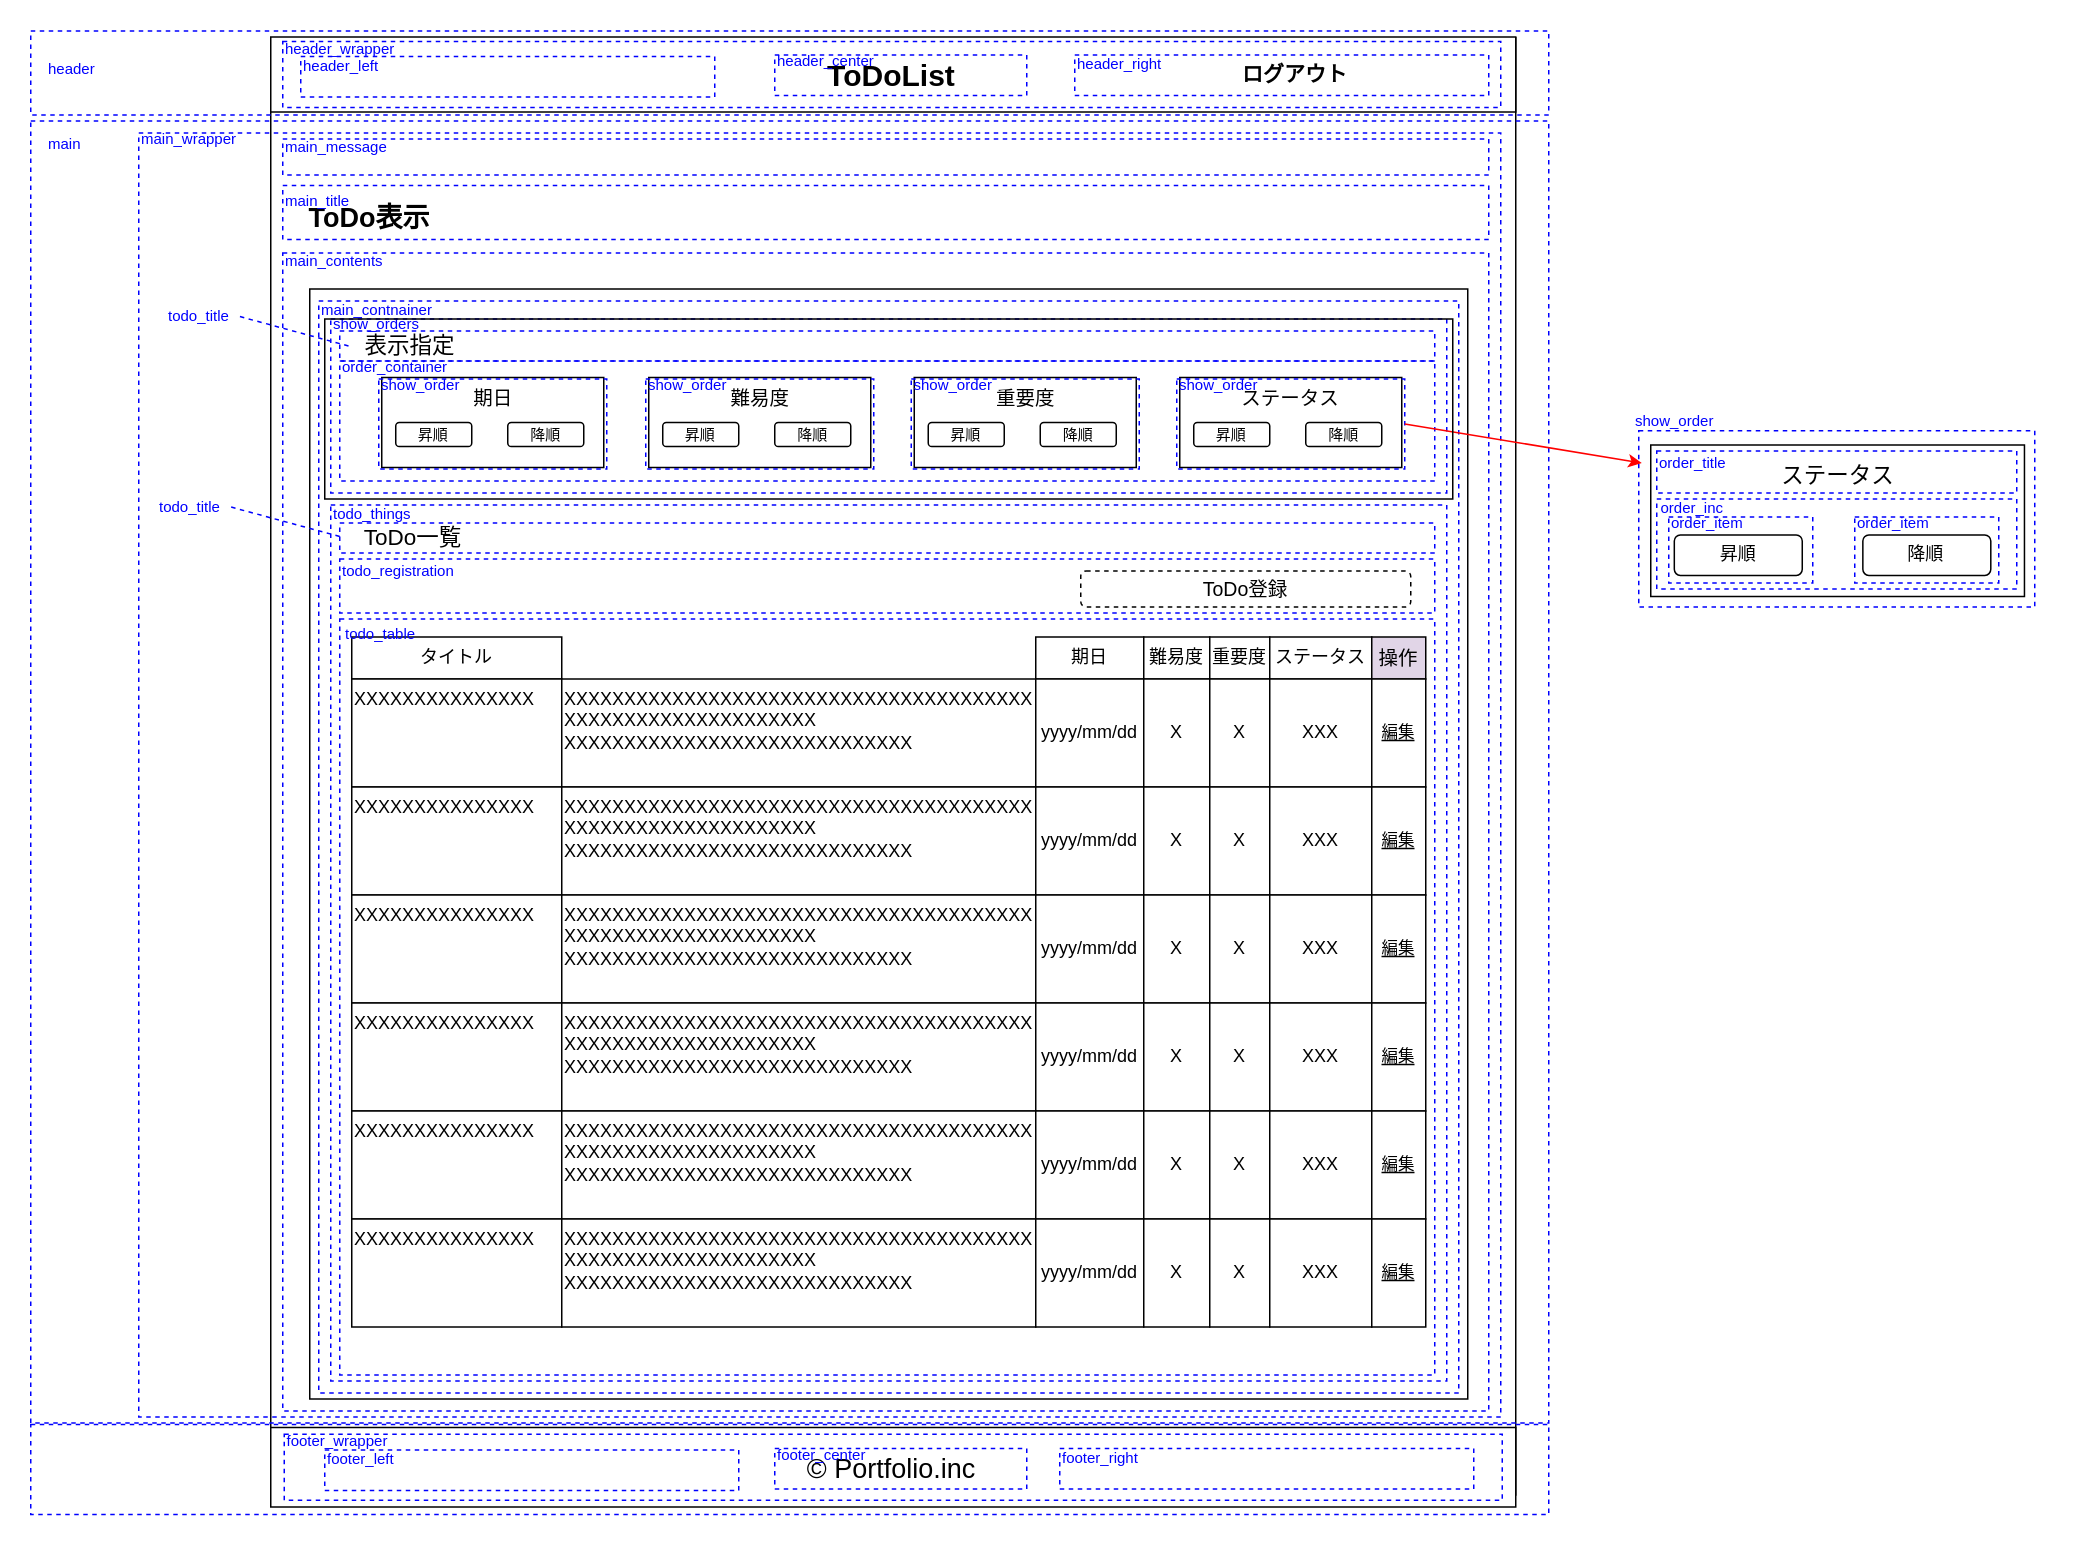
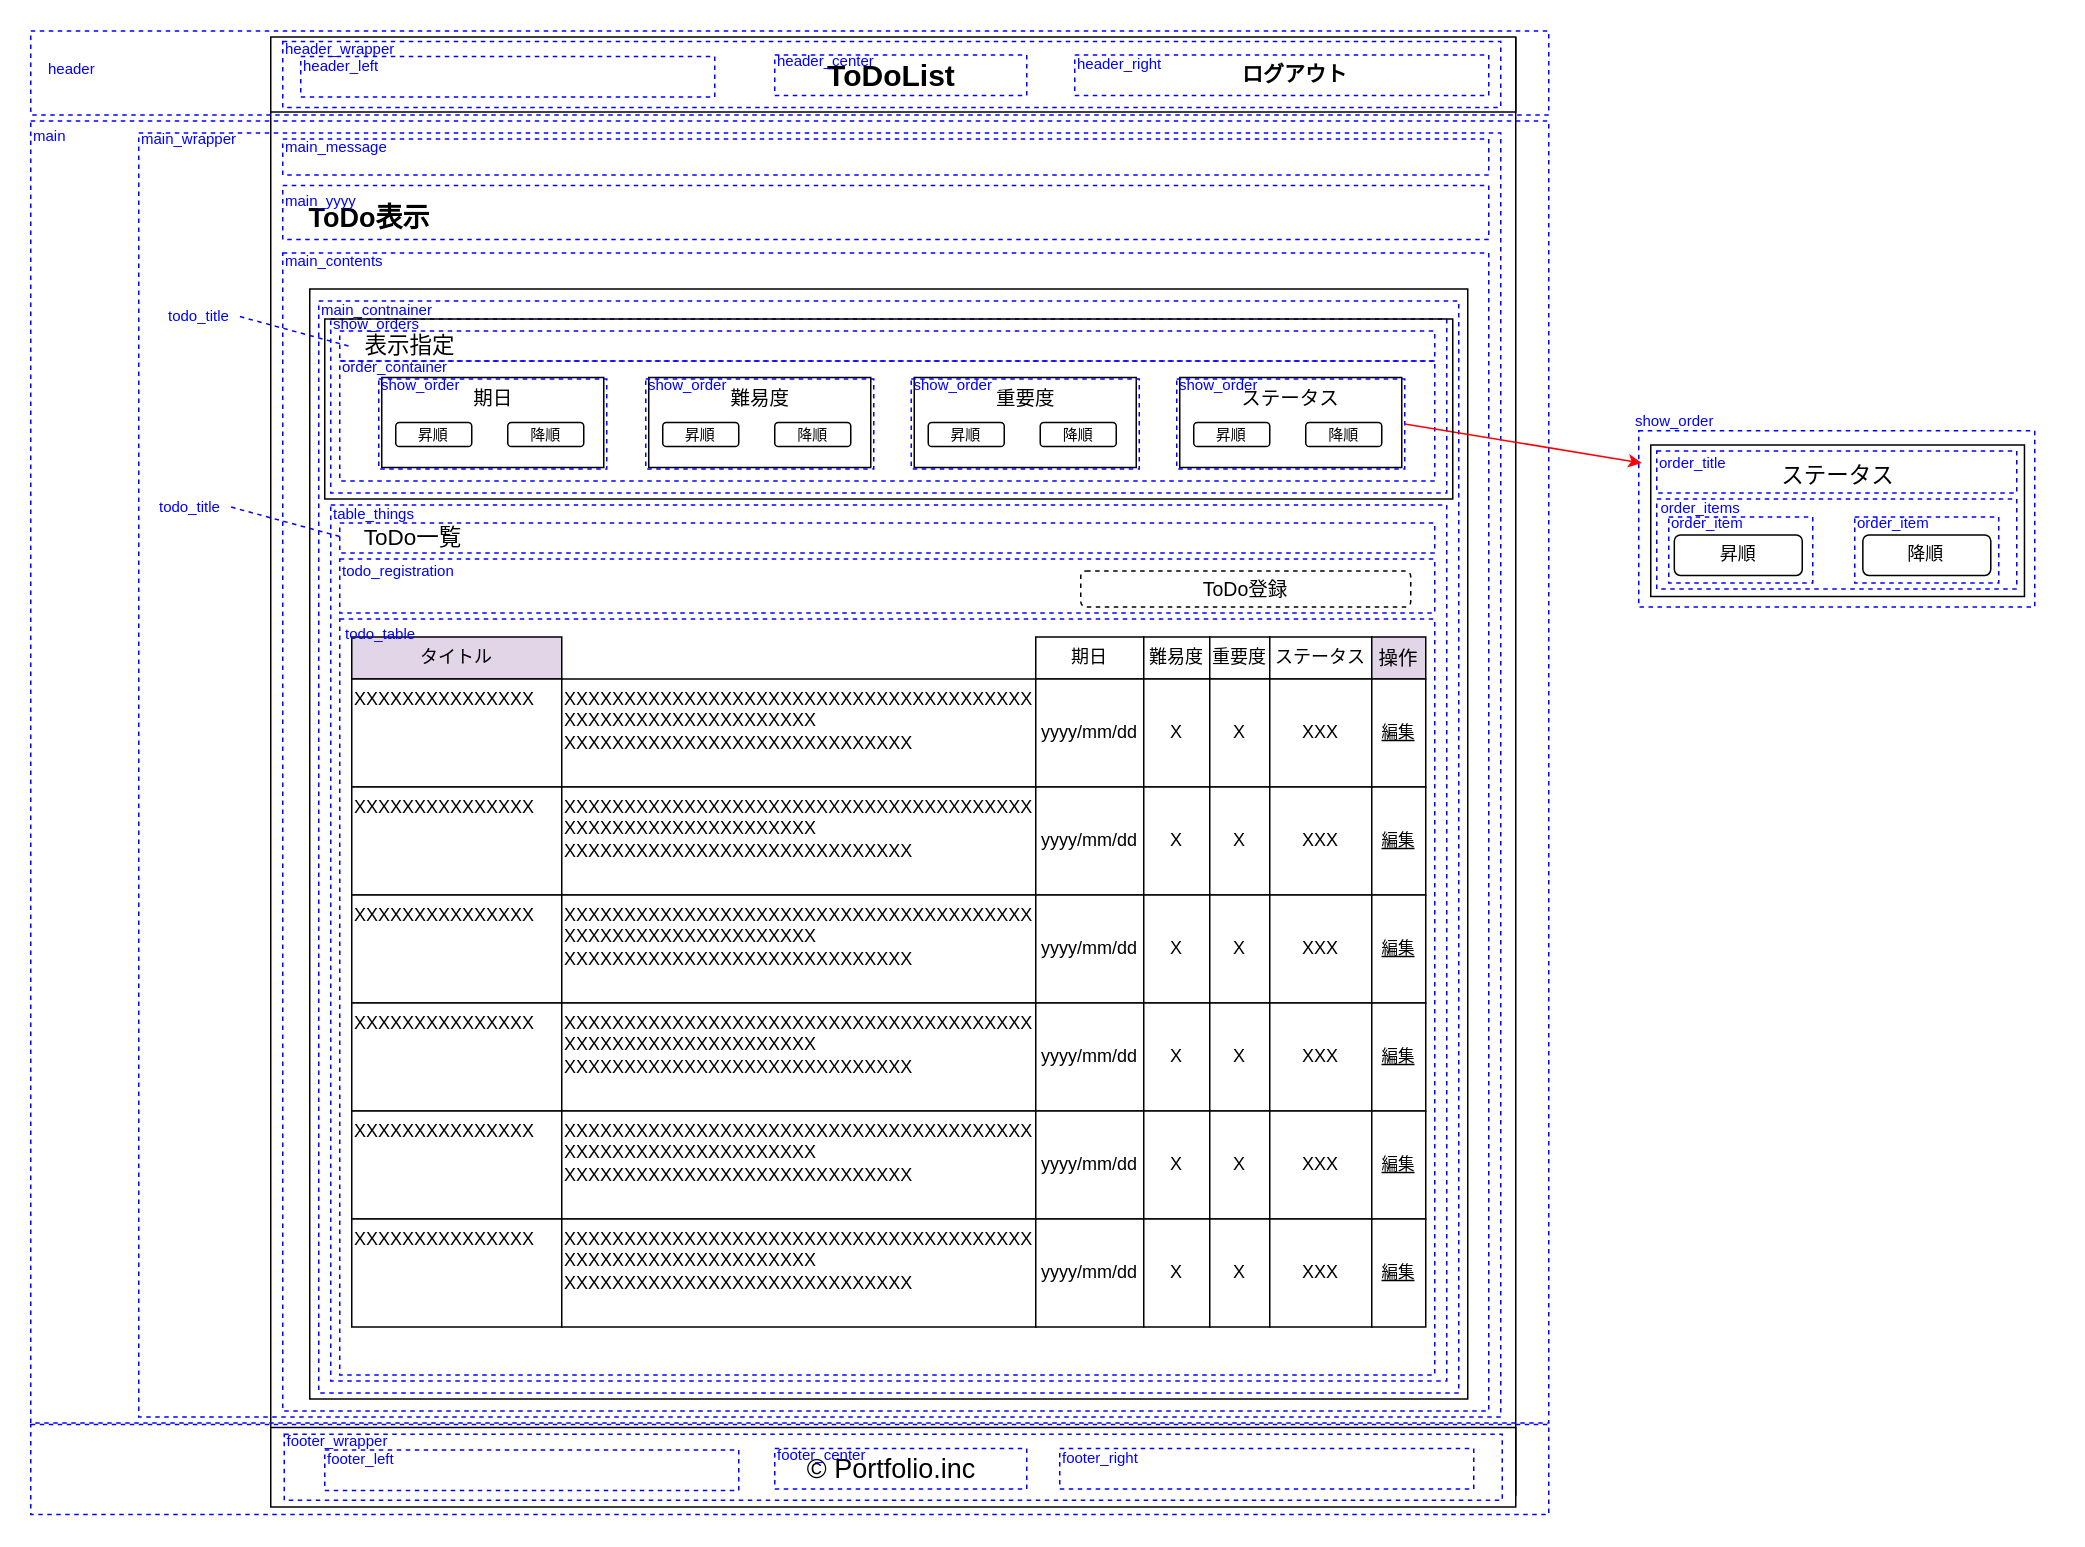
(76, 143) -> (61, 136)
(322, 200) -> (322, 200)
(1697, 508) -> (1702, 508)
(378, 514) -> (380, 514)
(457, 658) -> (457, 658)
